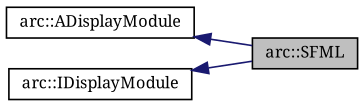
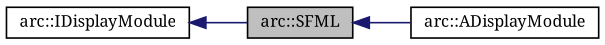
(231, 42) -> (390, 23)
